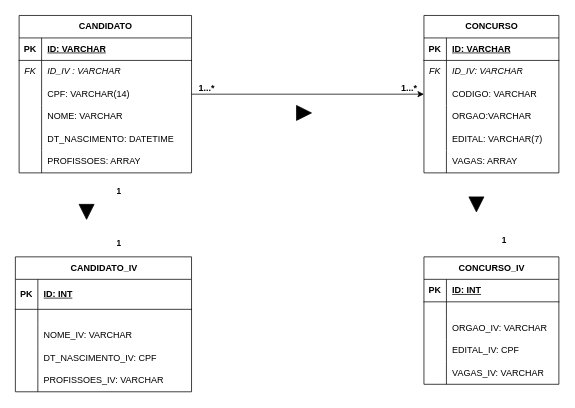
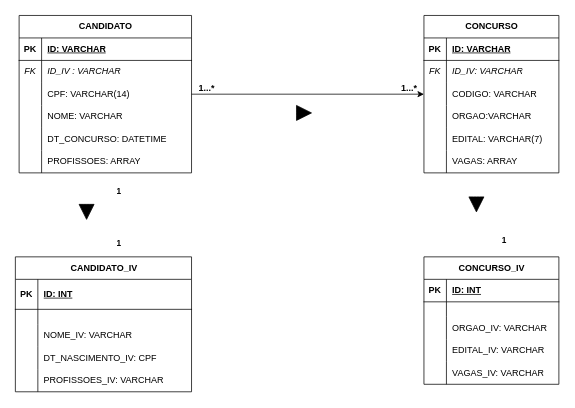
(103, 139) -> (98, 139)
(486, 351) -> (496, 351)
